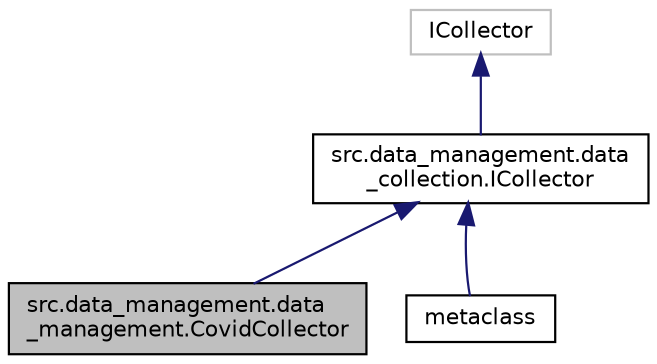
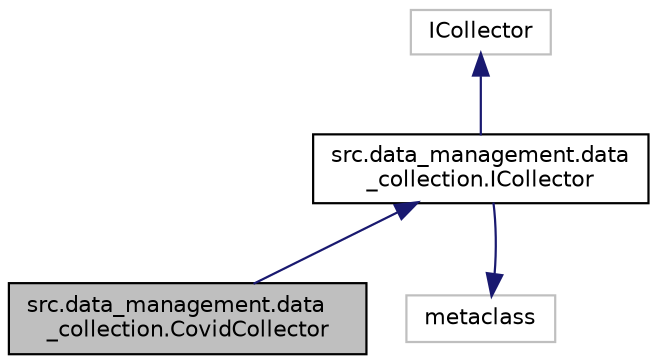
(466, 261) -> (496, 238)
(188, 319) -> (188, 319)
(481, 319) -> (481, 319)
